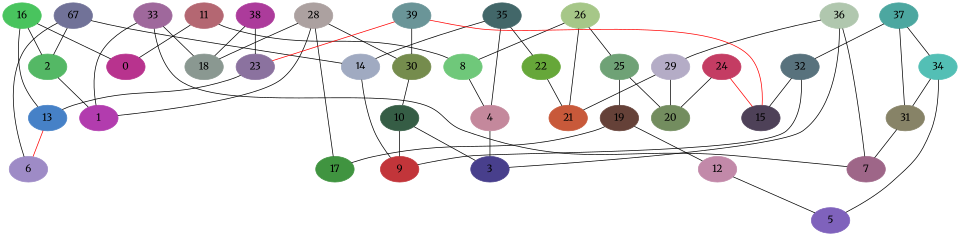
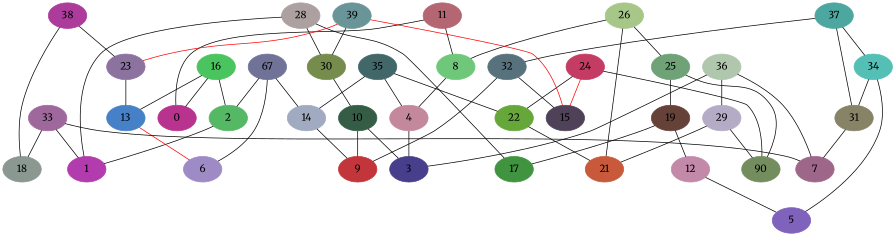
(251, 44) -> none
none -> (550, 92)
(671, 118) -> (761, 169)
